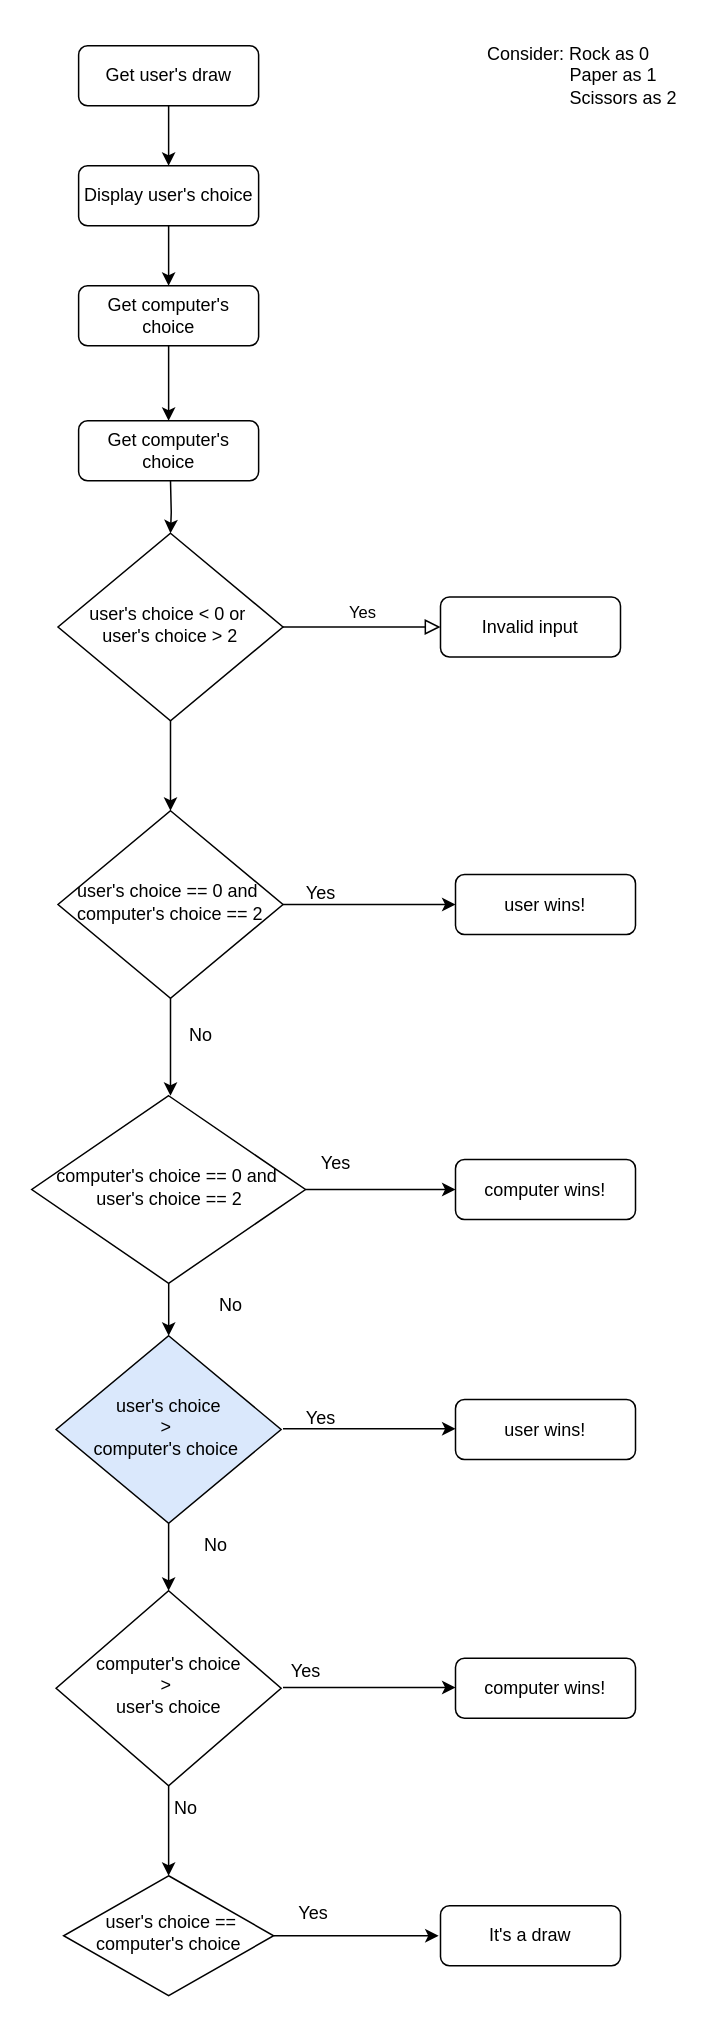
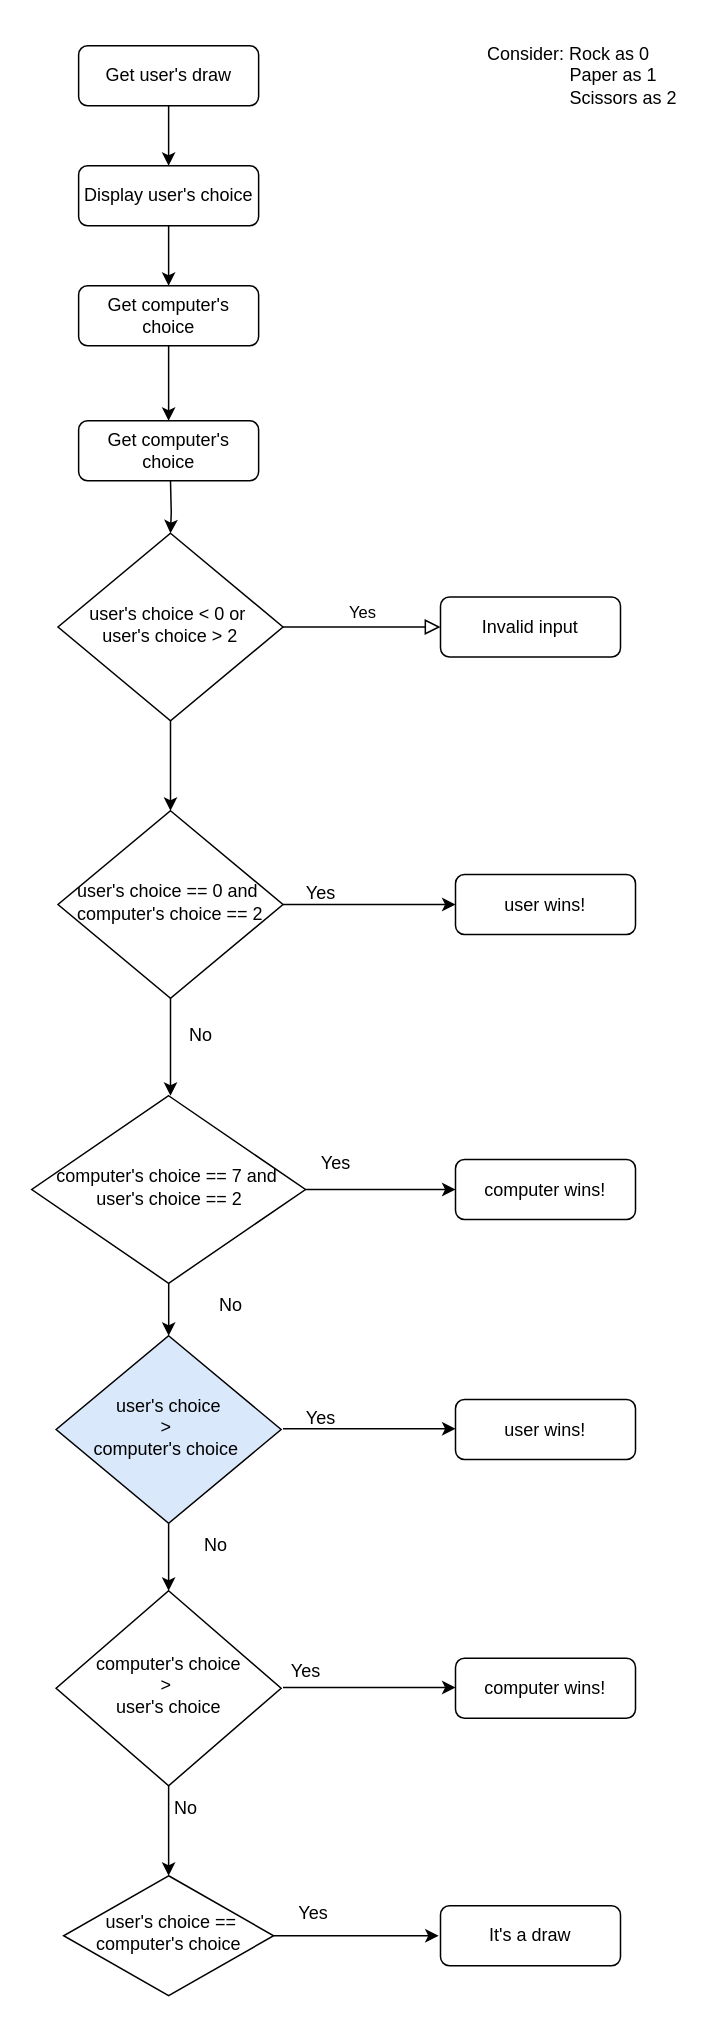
(170, 1187) -> (170, 1187)
